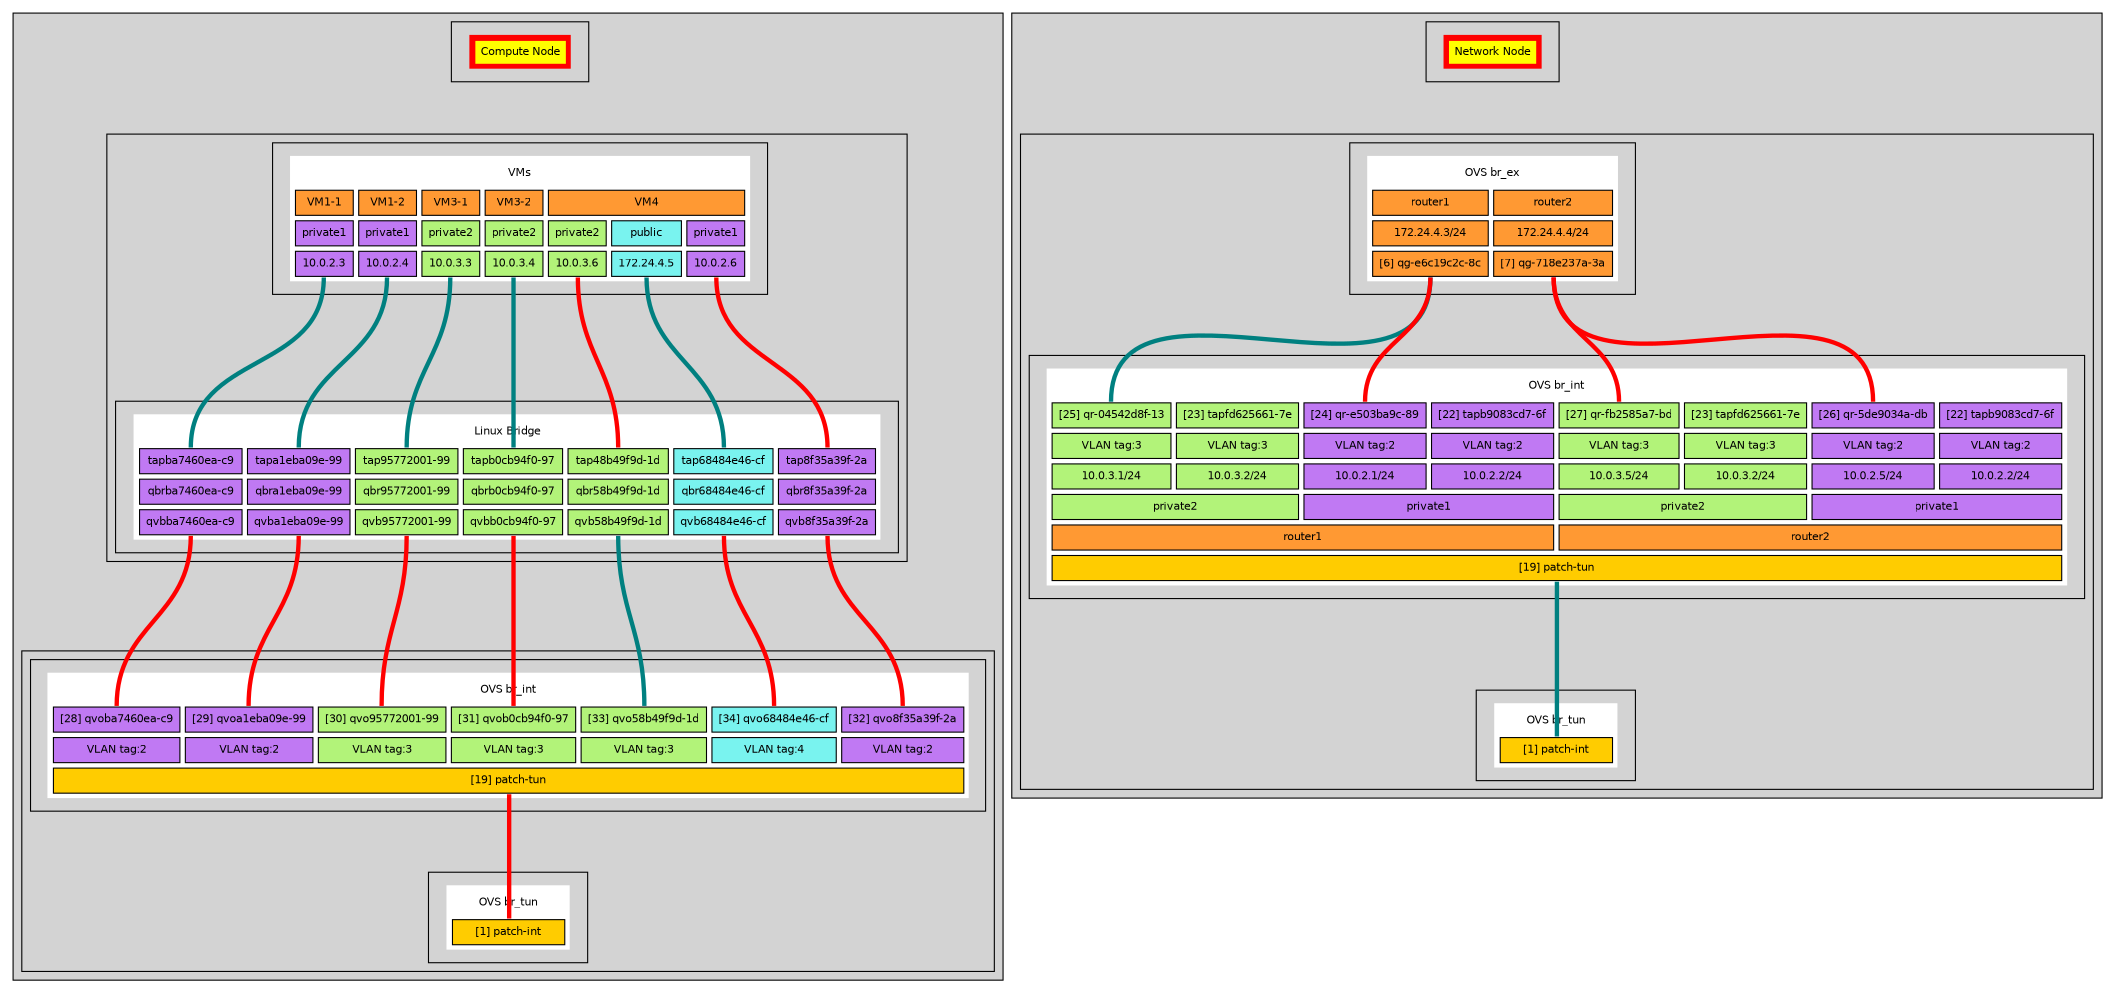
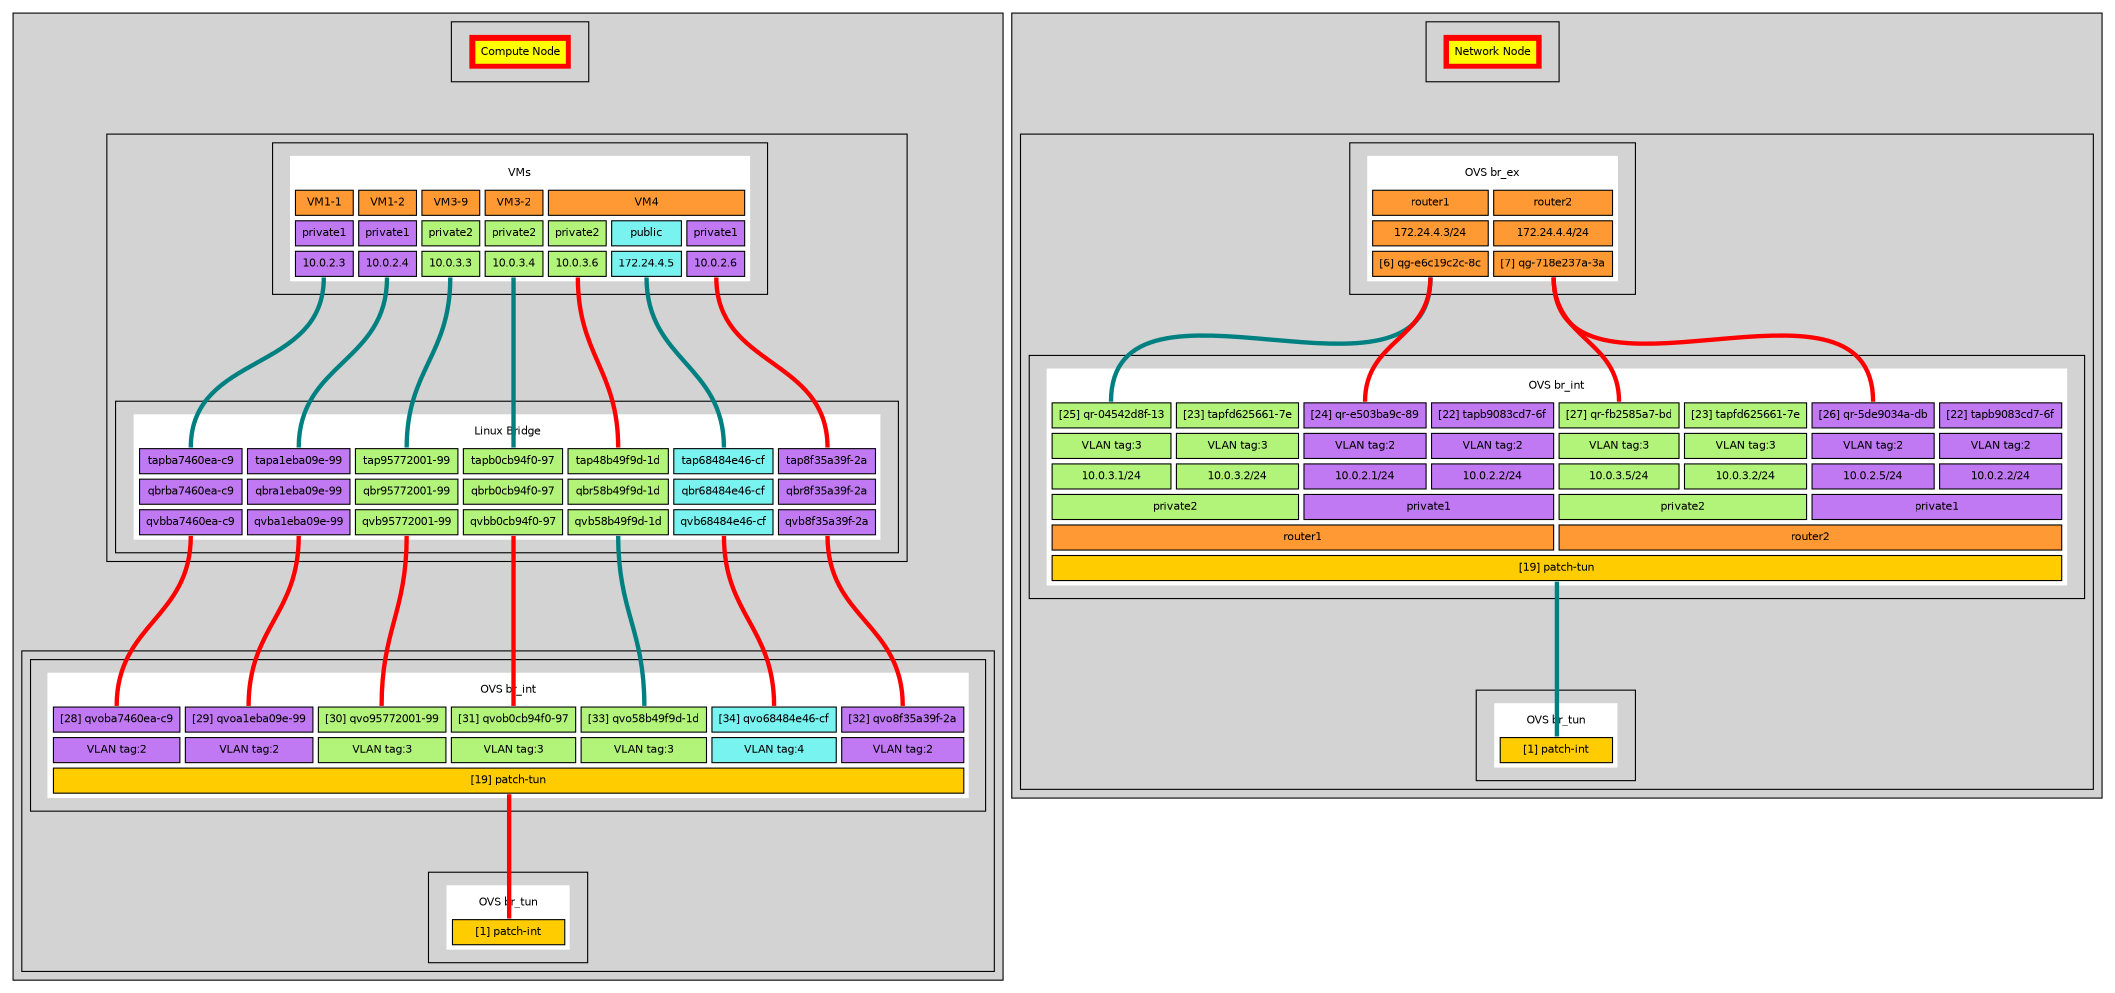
(451, 202) -> (451, 202)
